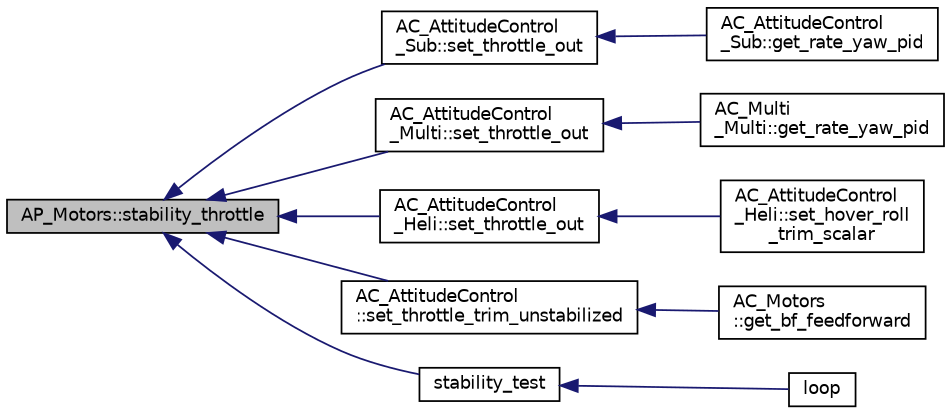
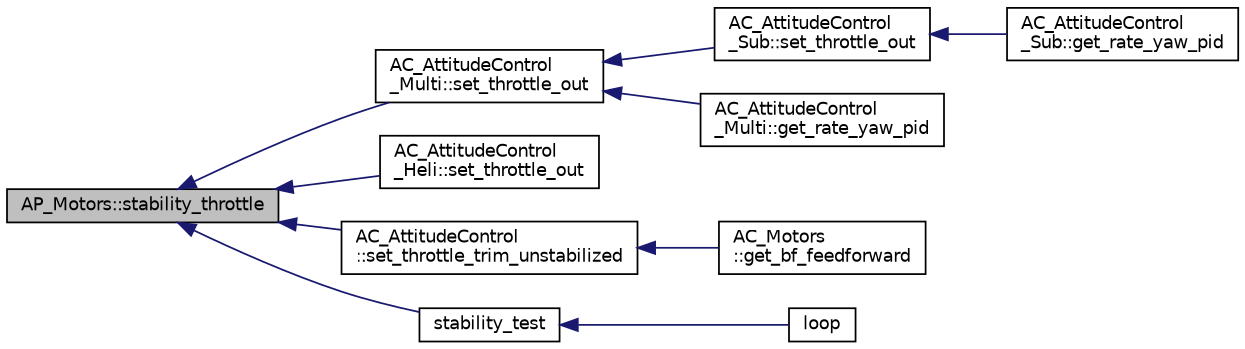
(277, 118) -> (668, 54)
(822, 120) -> (822, 120)
(822, 216) -> none
